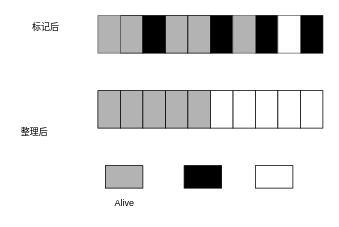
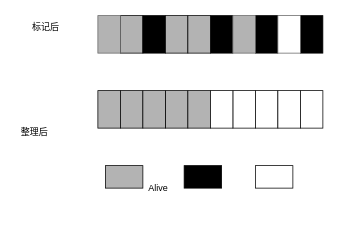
(124, 203) -> (158, 188)
